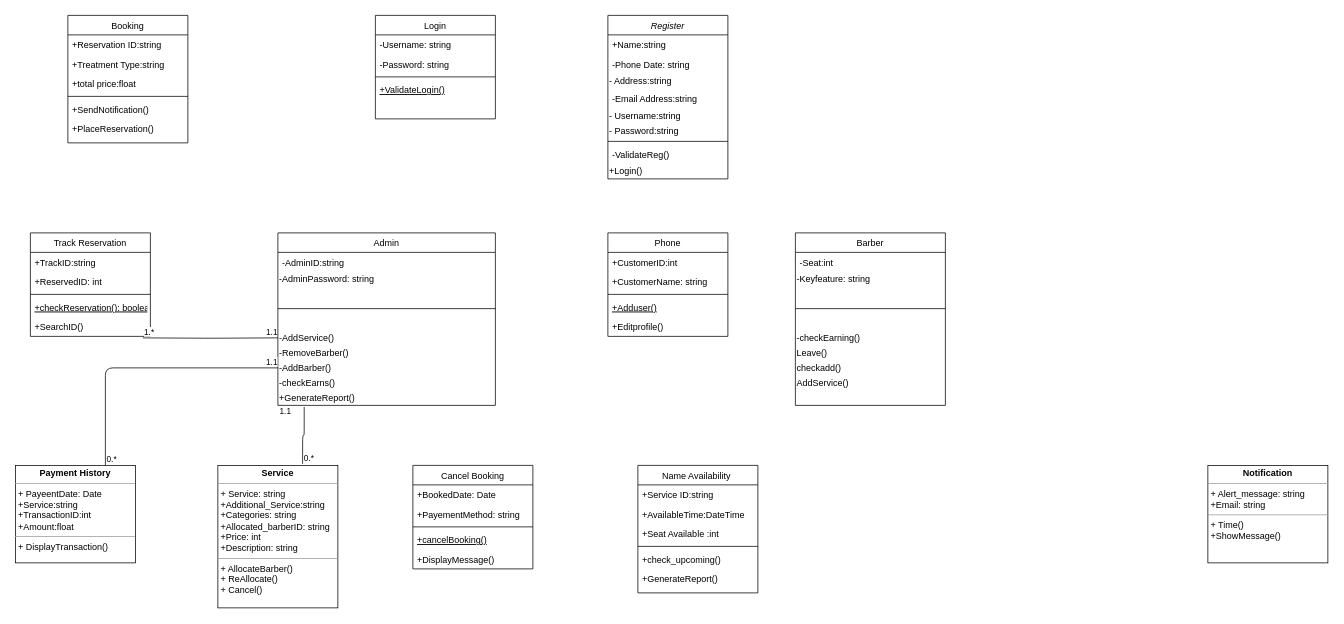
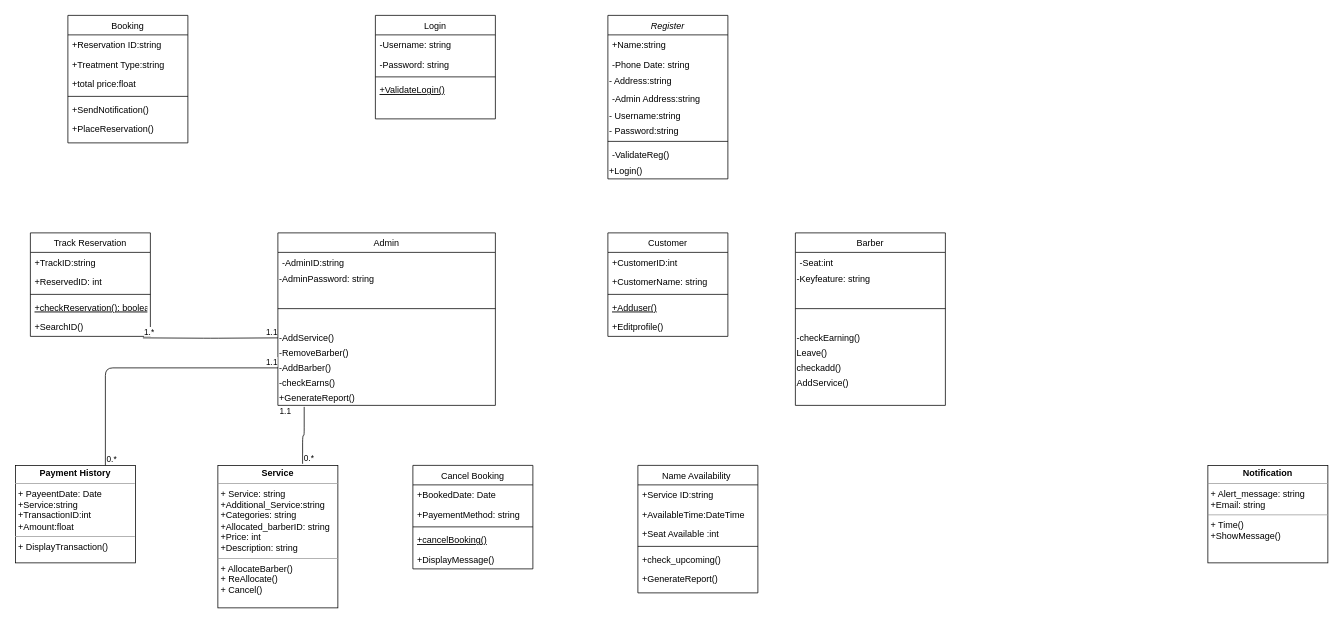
(659, 99) -> (660, 99)
(668, 243) -> (668, 243)
